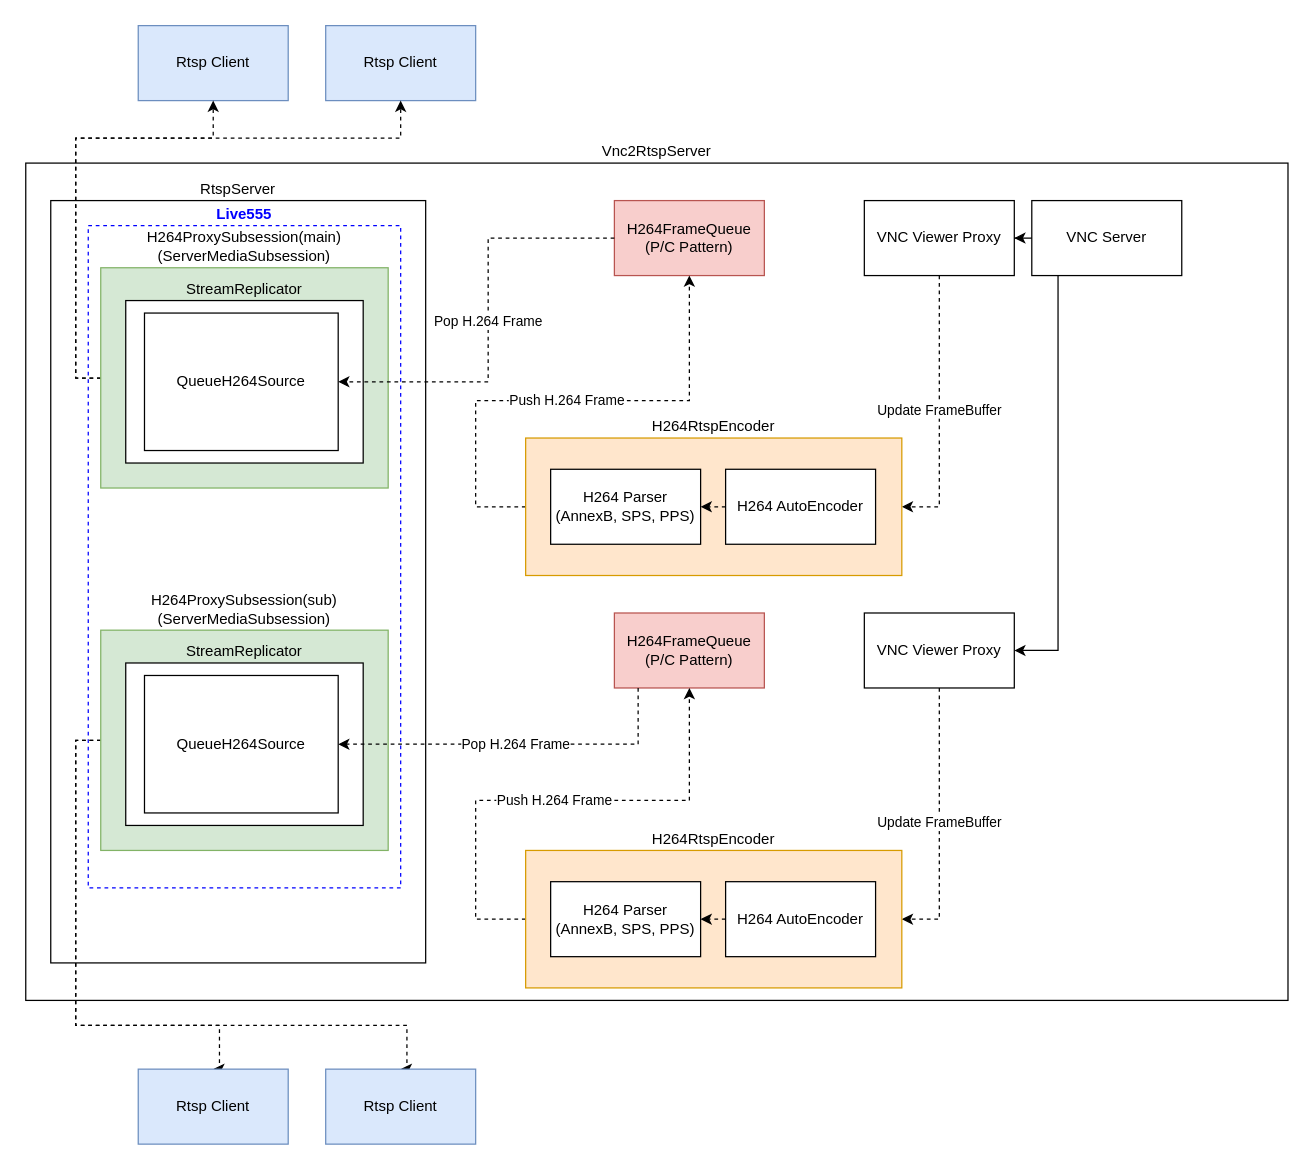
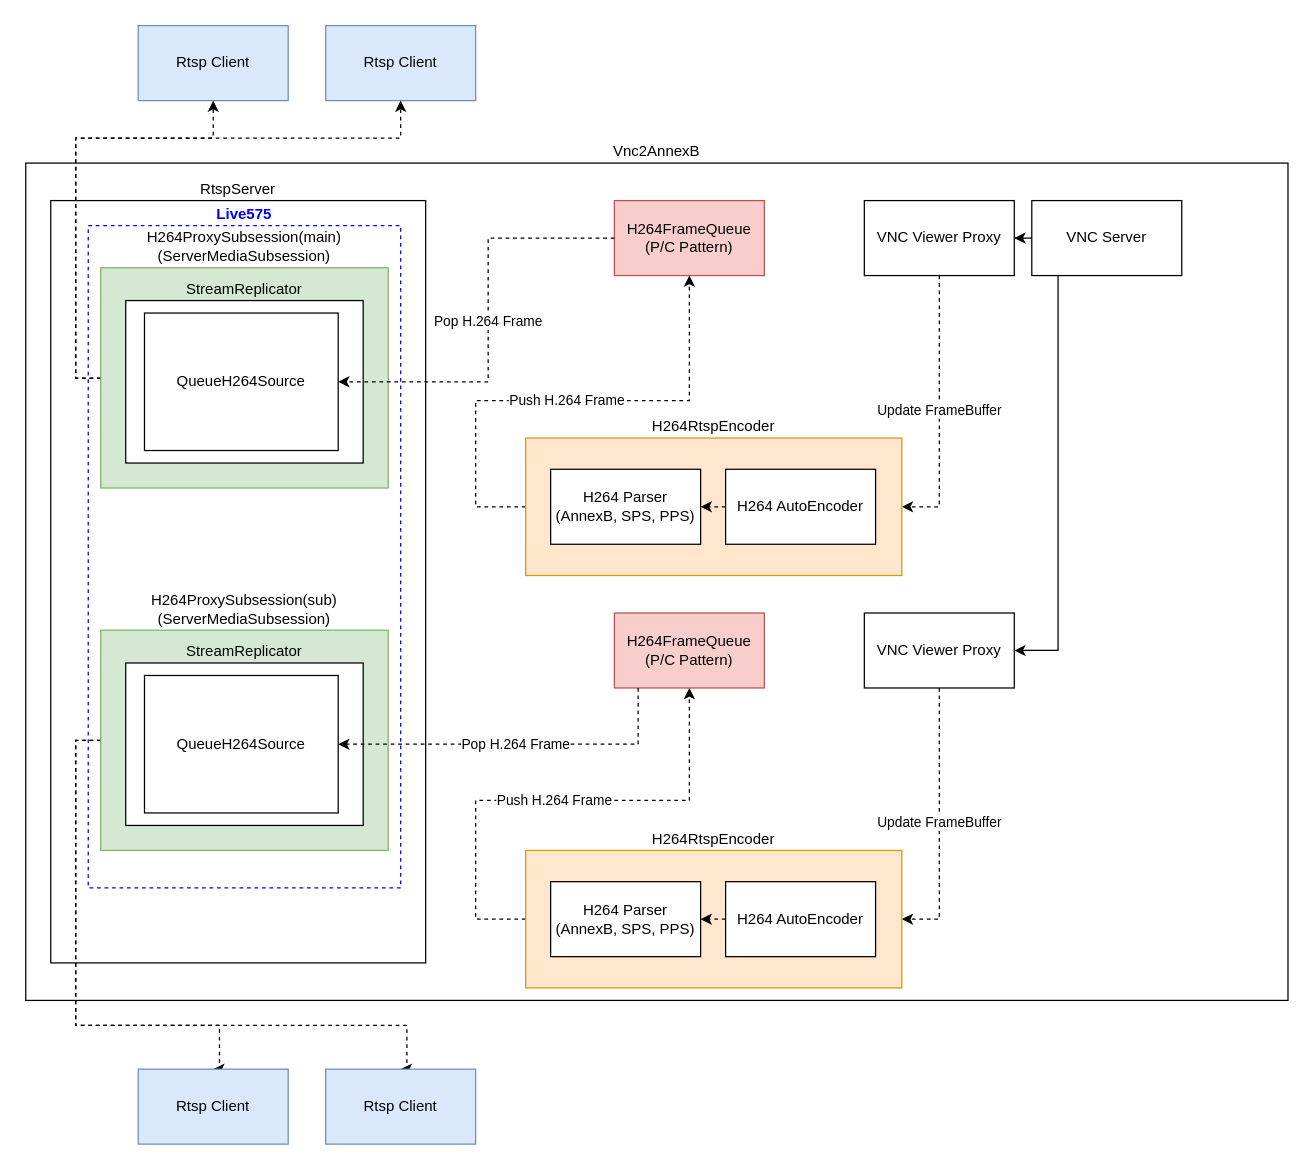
(657, 150) -> (657, 150)
(244, 213) -> (244, 213)
